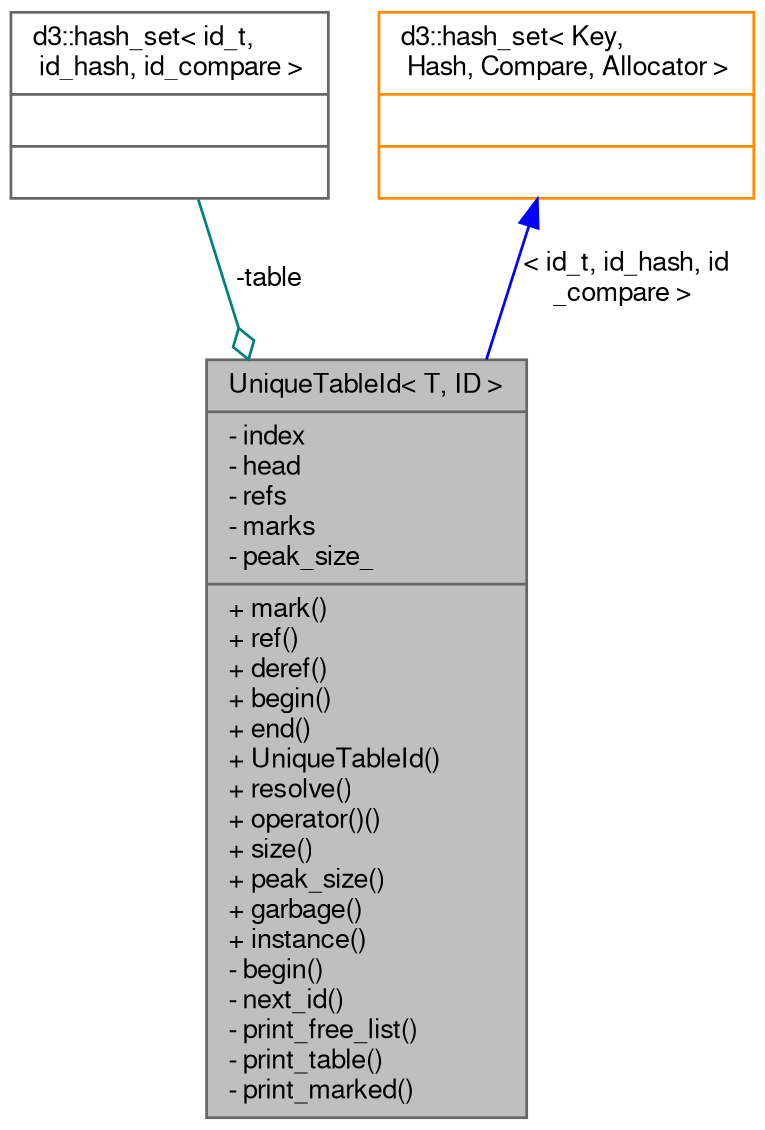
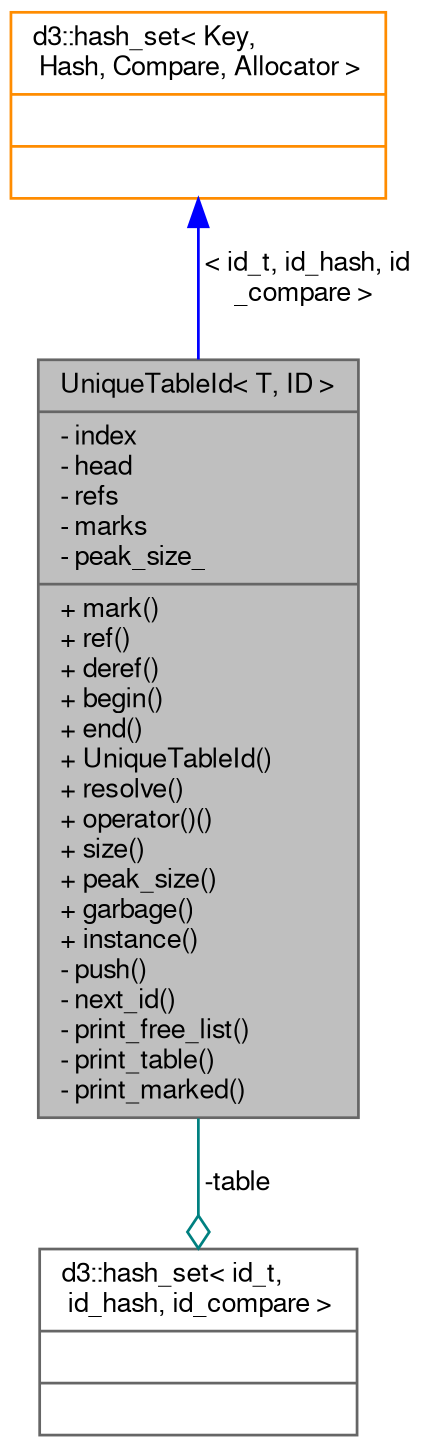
(218, 264) -> (198, 1167)
(276, 970) -> (104, 970)
